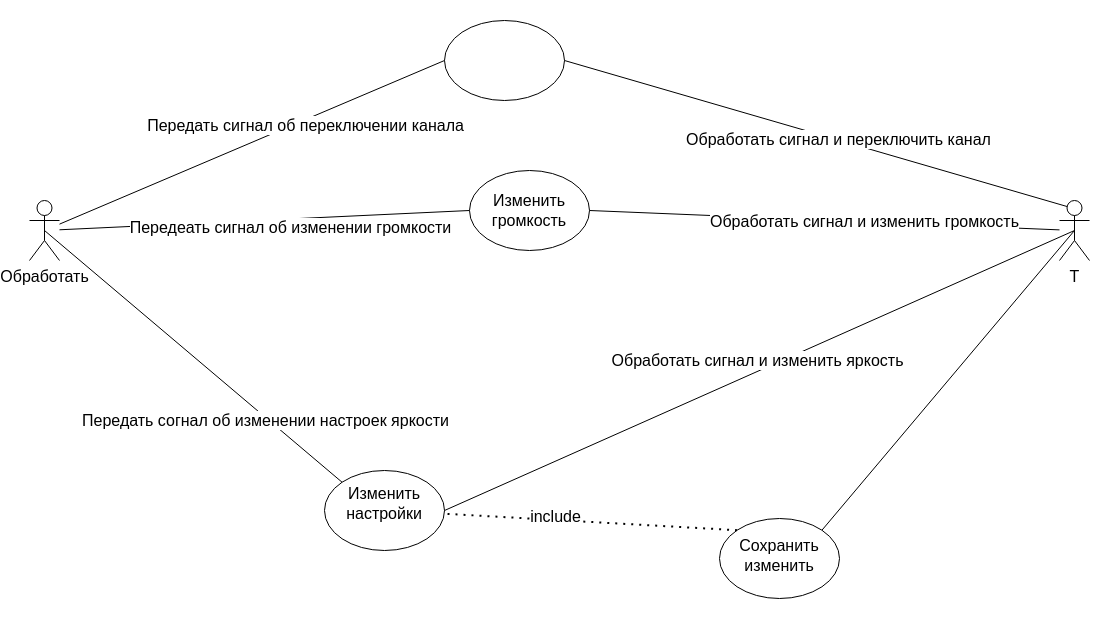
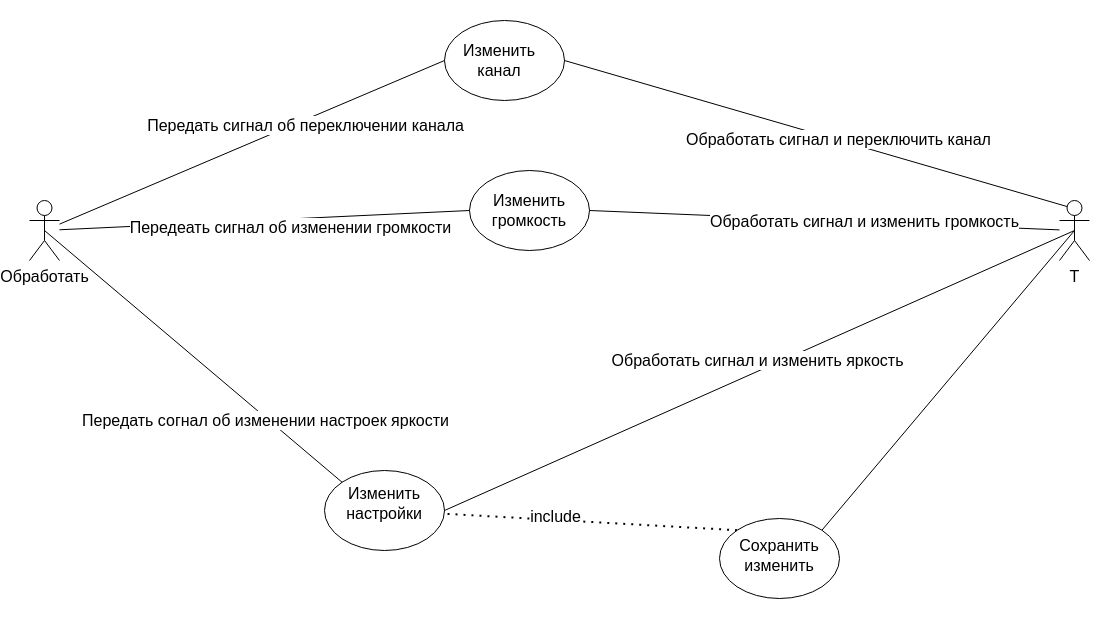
none -> (500, 61)
